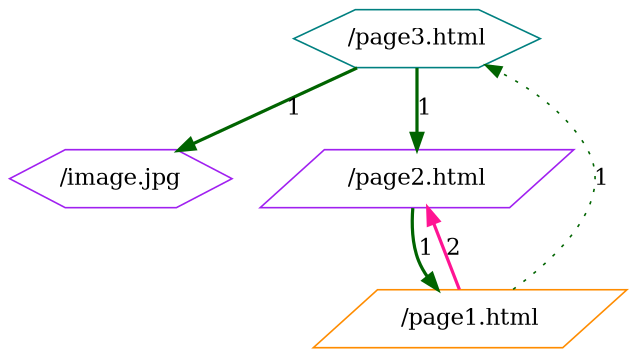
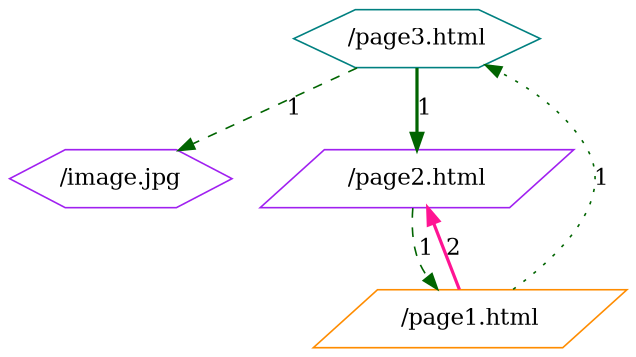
(275, 106) -> (275, 106)
(414, 244) -> (414, 244)
